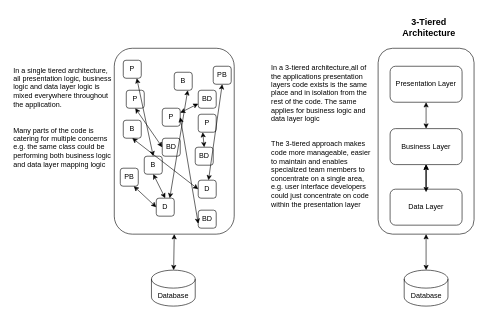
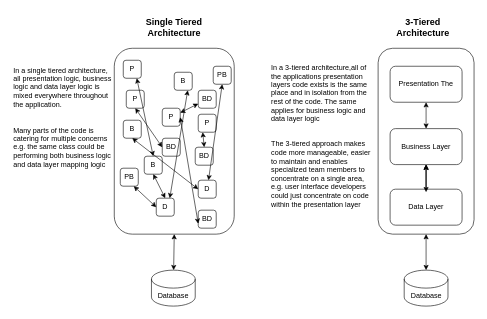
none -> (174, 27)
(429, 27) -> (423, 27)
(426, 84) -> (426, 84)
